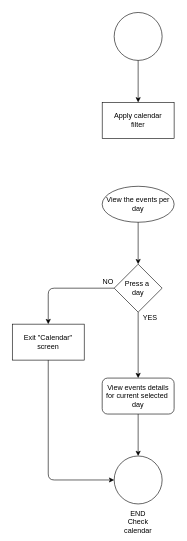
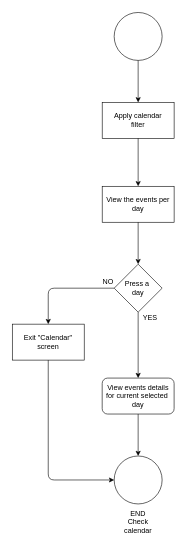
none -> (138, 180)
(138, 204) -> (138, 204)
